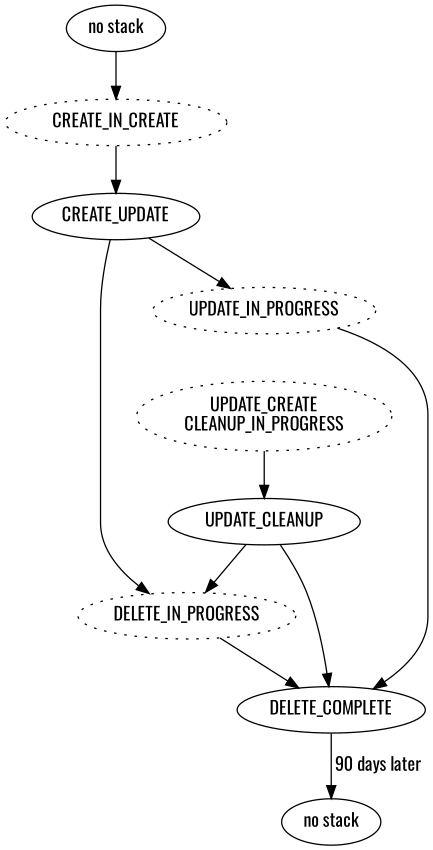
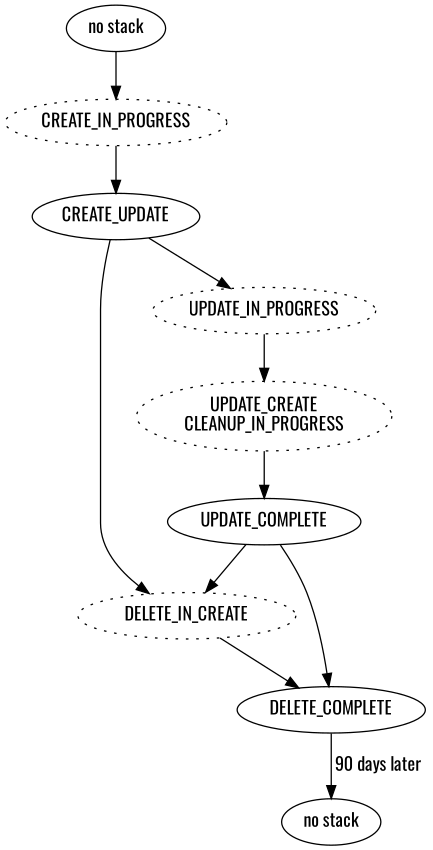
(116, 122) -> (116, 122)
(428, 490) -> (264, 351)
(264, 522) -> (264, 522)
(187, 616) -> (187, 616)
